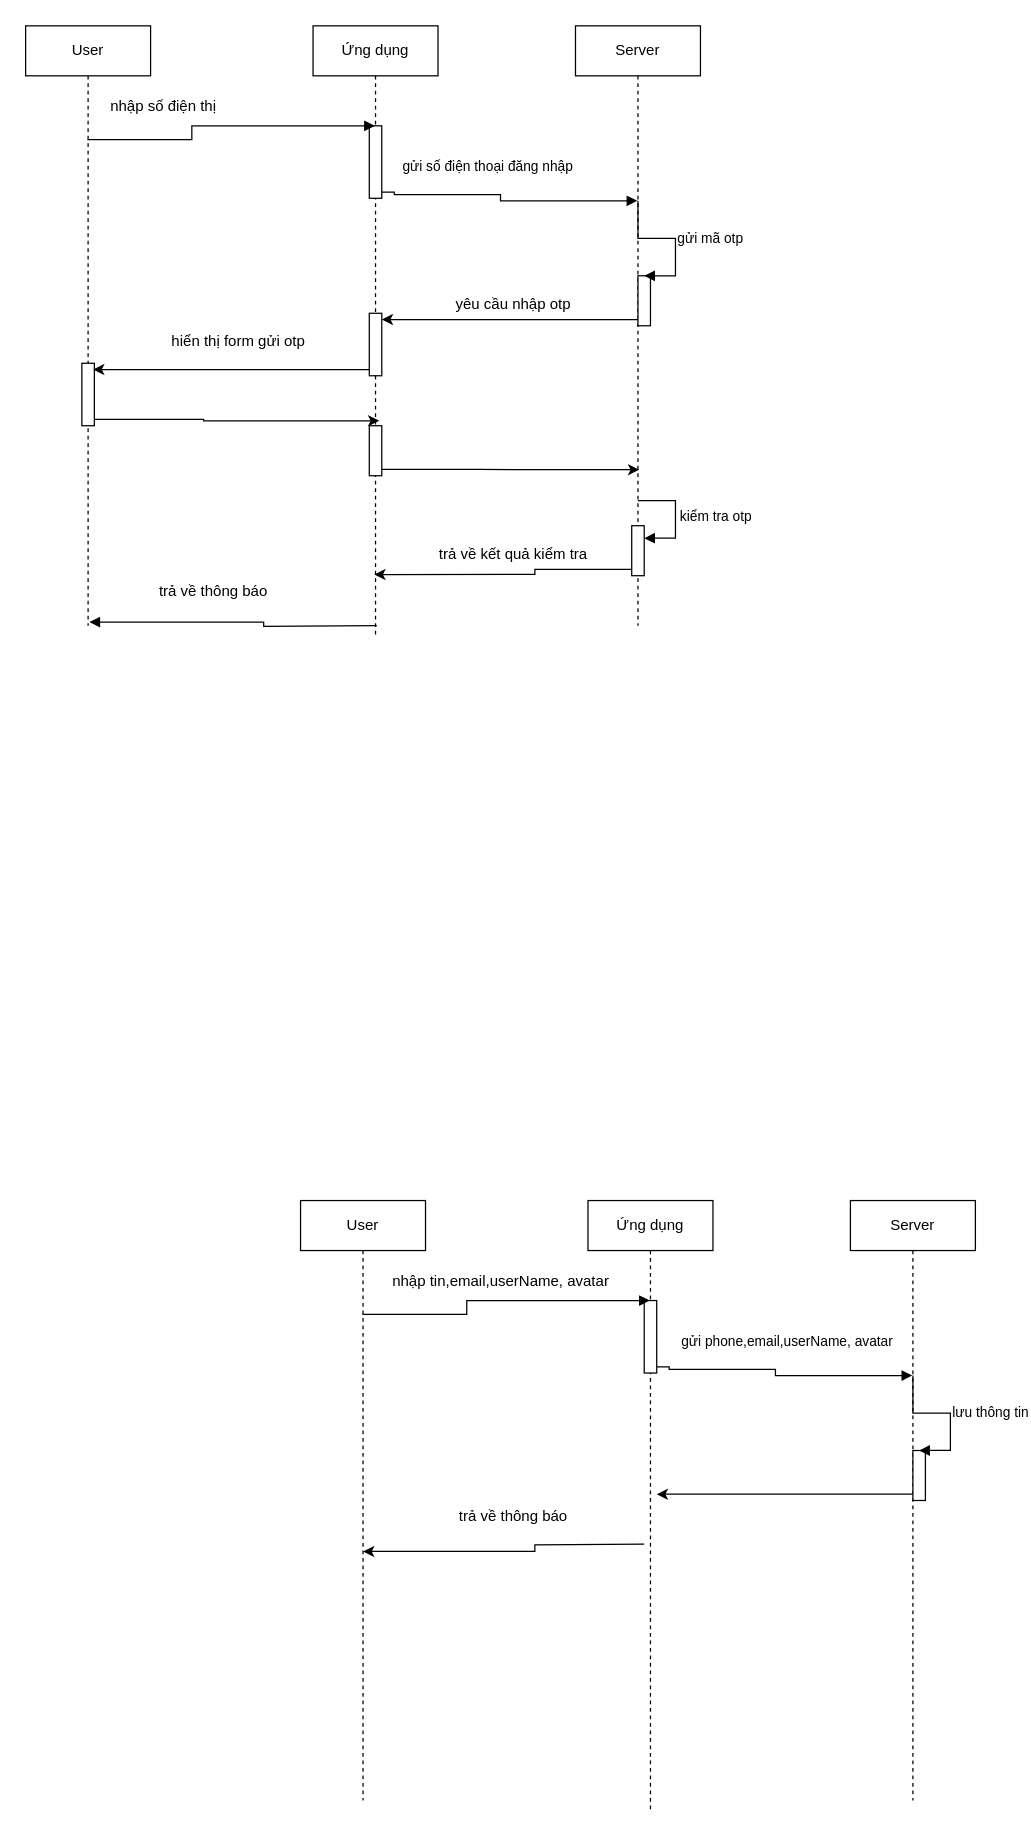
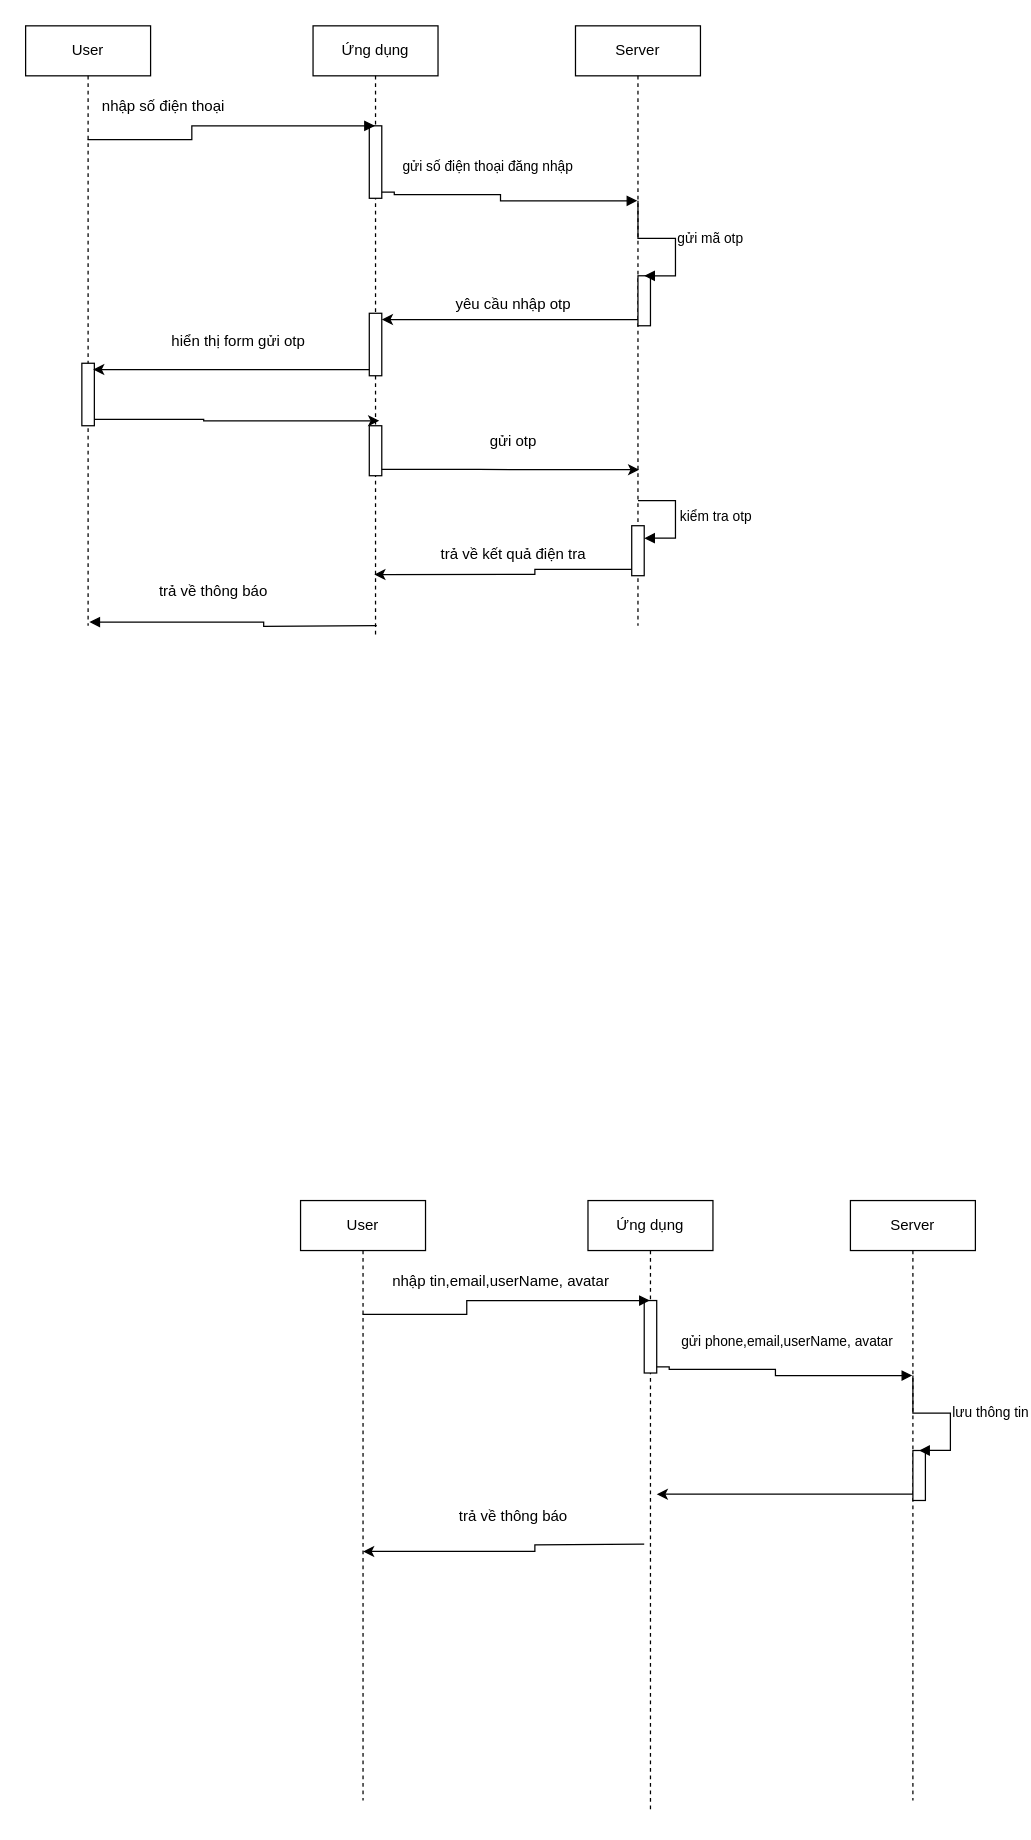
(164, 107) -> (164, 107)
none -> (513, 442)
(514, 554) -> (514, 554)
